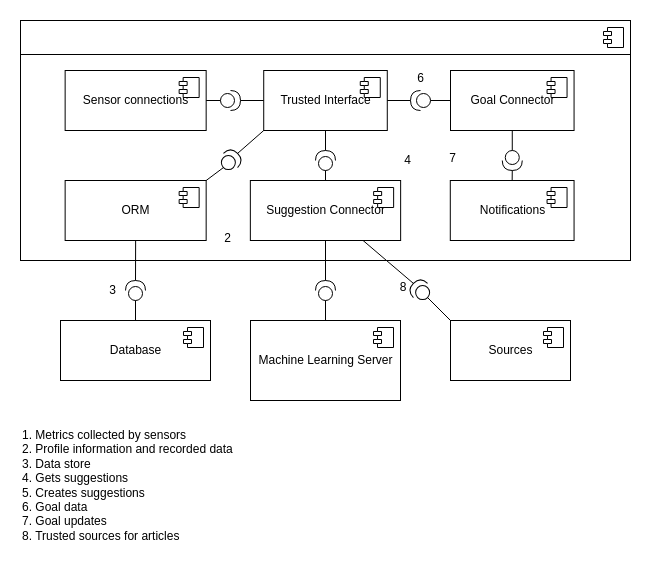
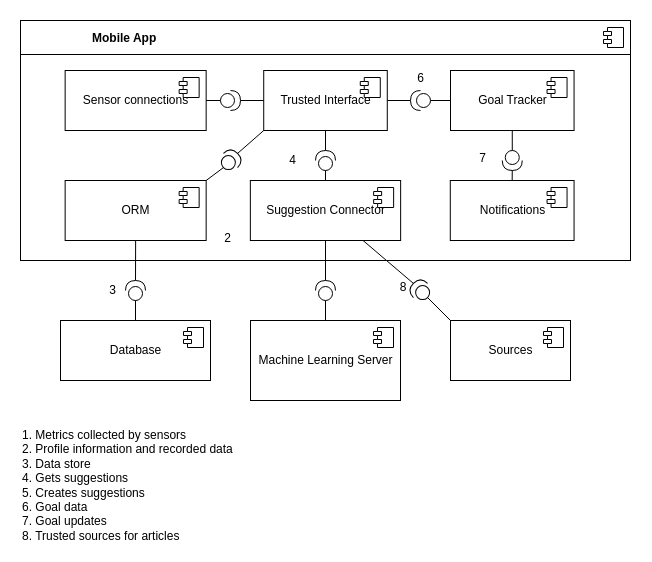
none -> (125, 38)
(513, 101) -> (513, 101)
(453, 158) -> (483, 158)
(408, 161) -> (293, 161)
